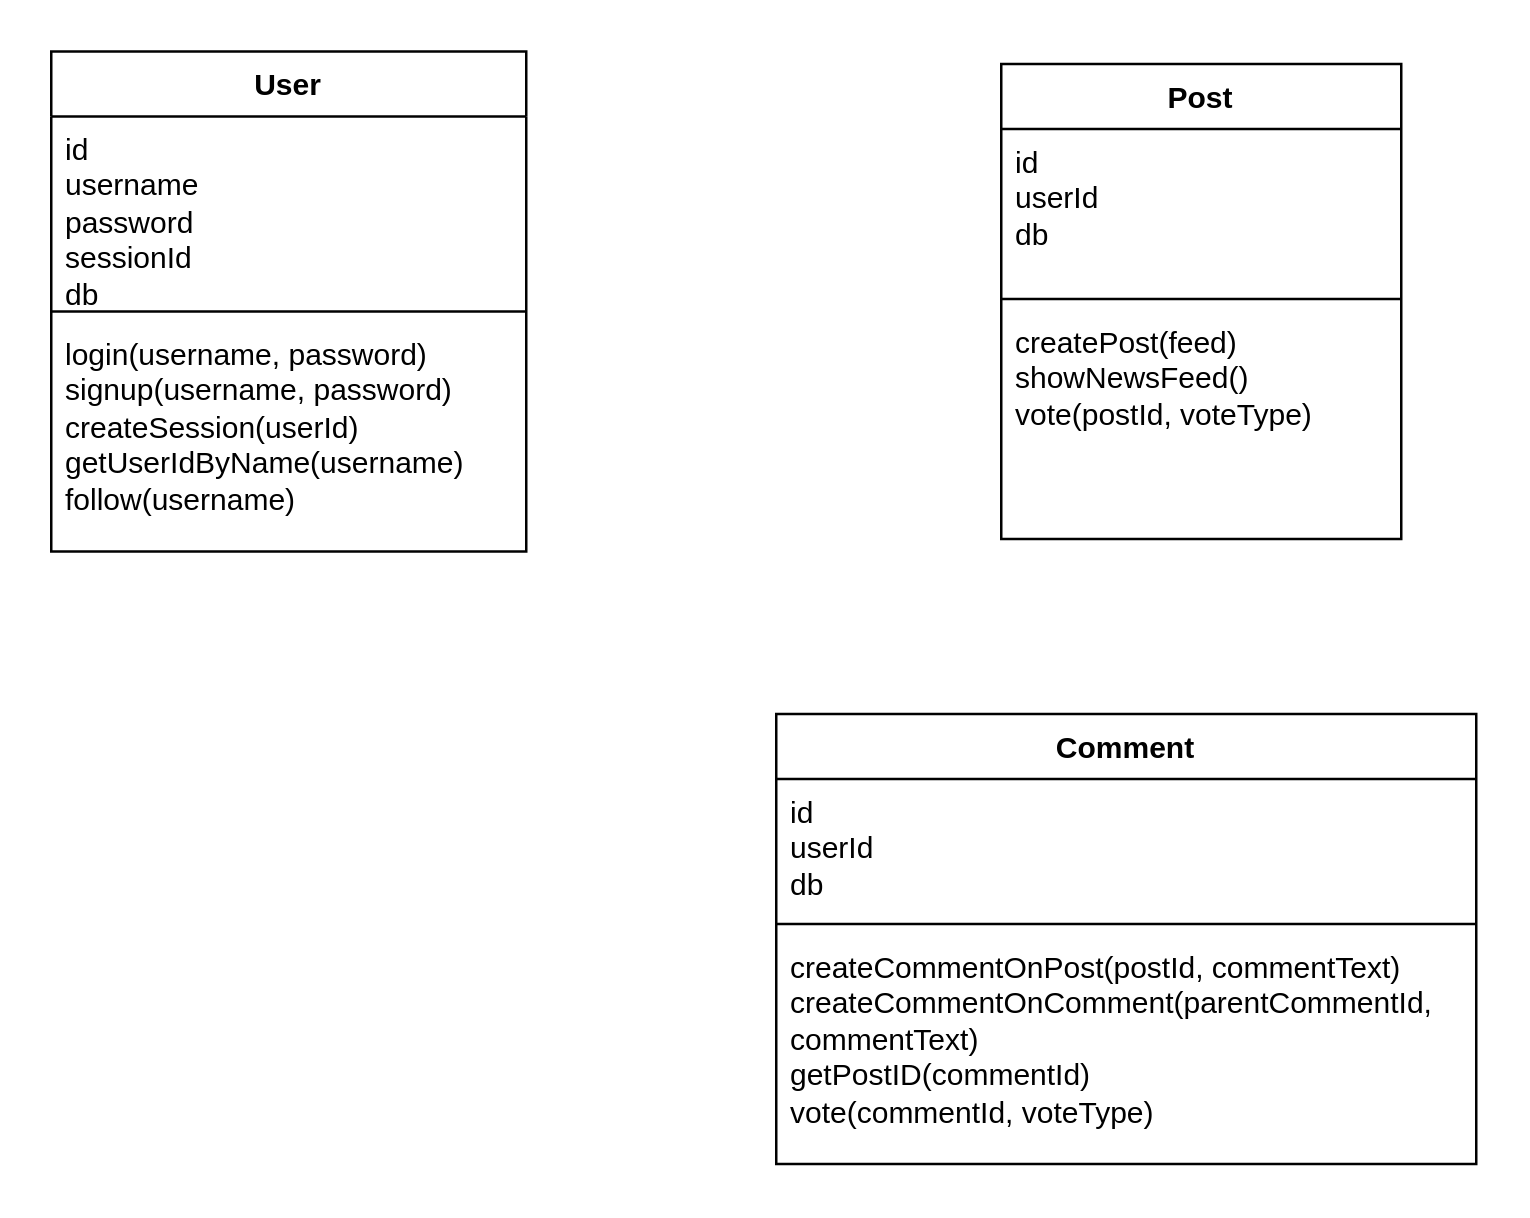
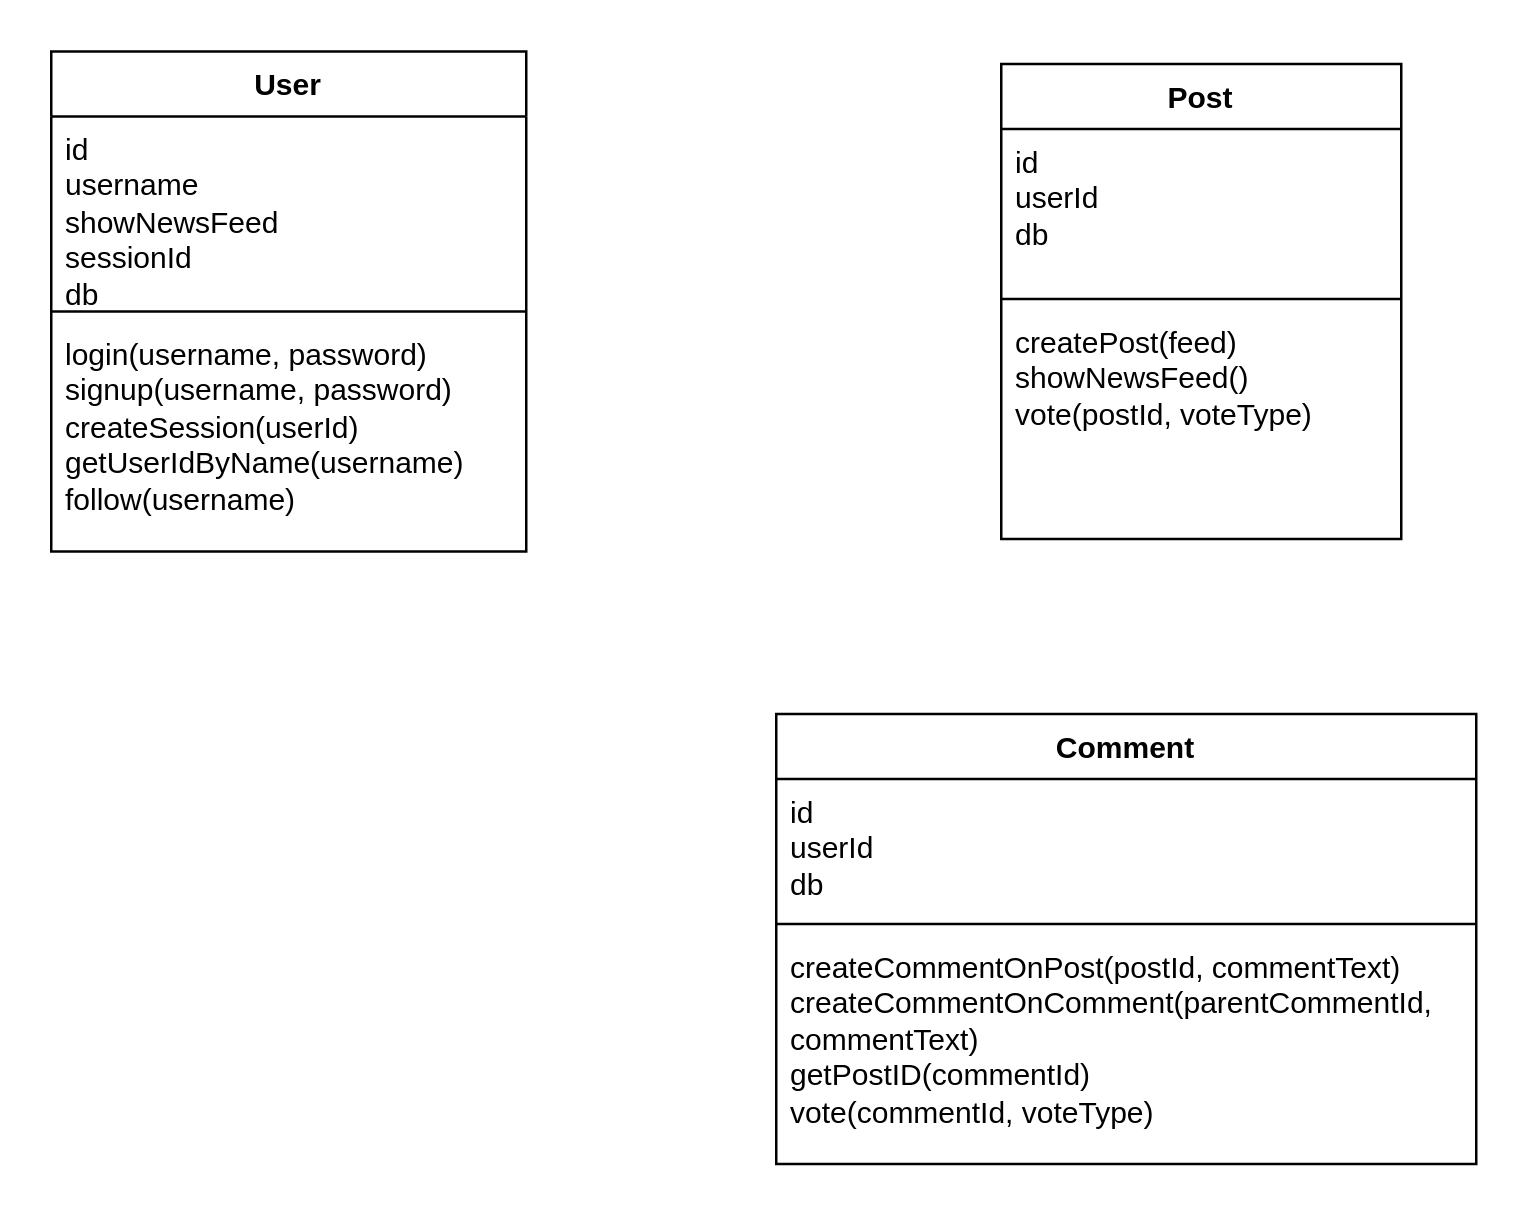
(138, 224) -> (167, 224)
